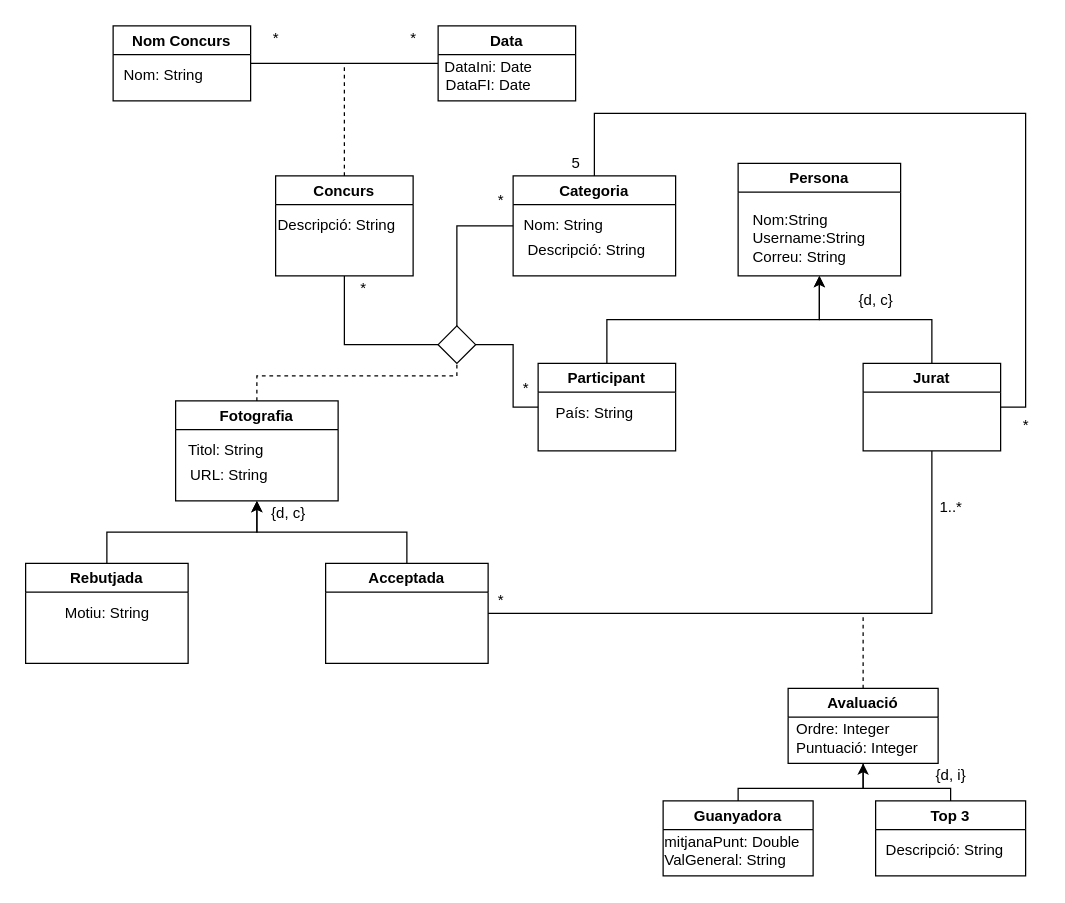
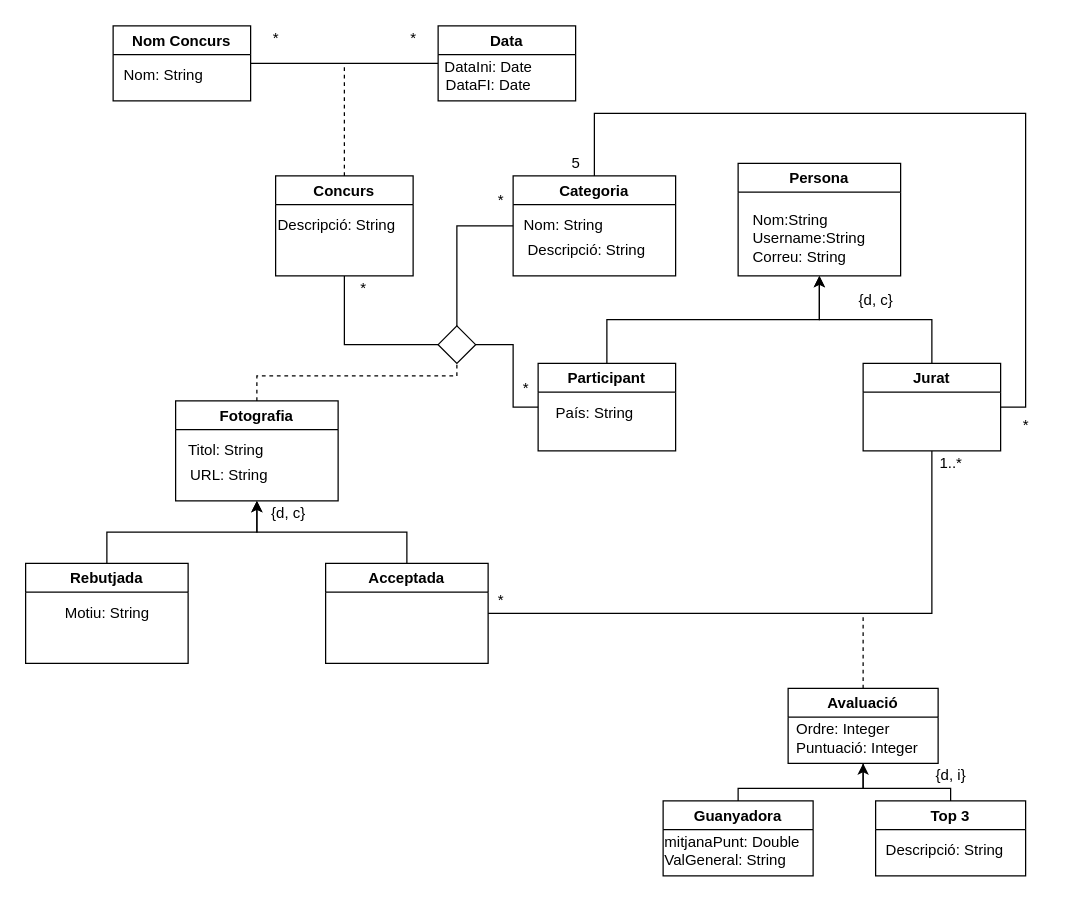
(951, 507) -> (951, 463)
